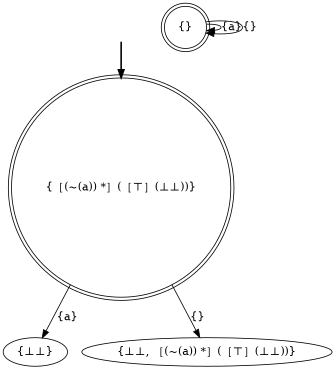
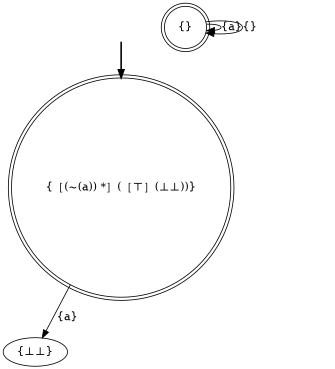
(207, 352) -> none
